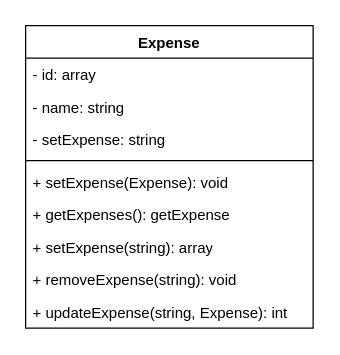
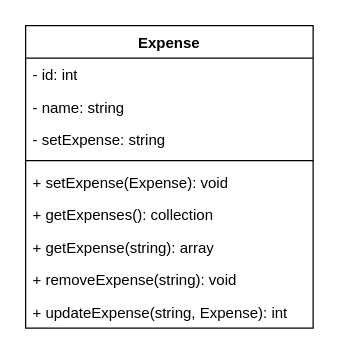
(72, 76) -> (61, 76)
(141, 216) -> (135, 216)
(139, 248) -> (139, 248)
